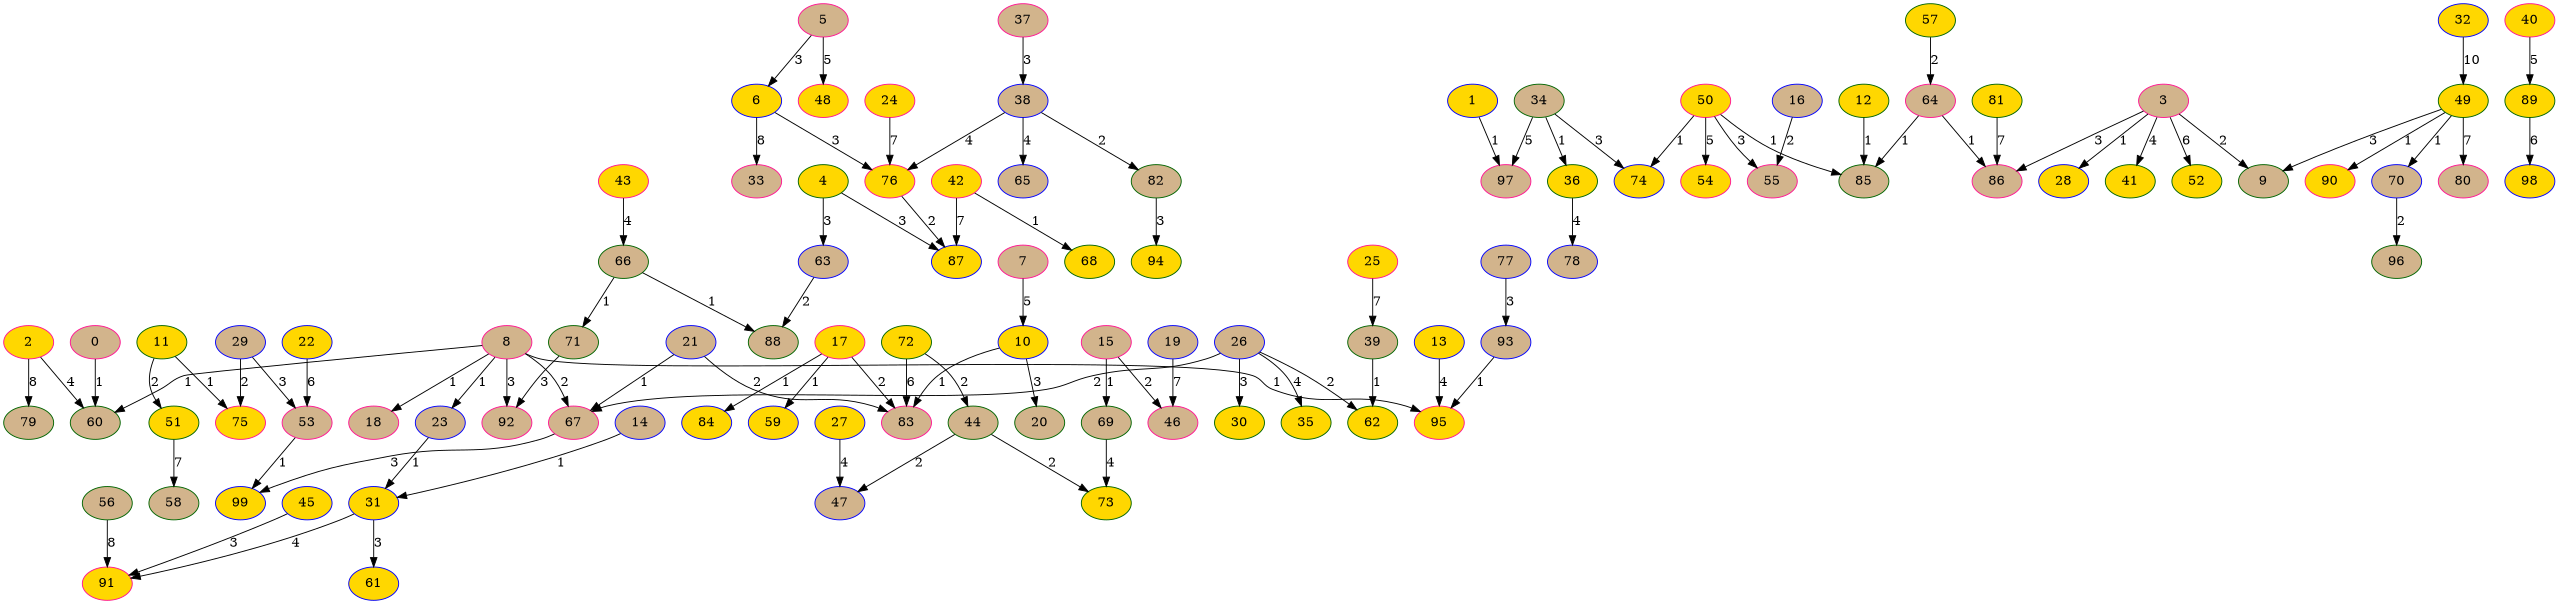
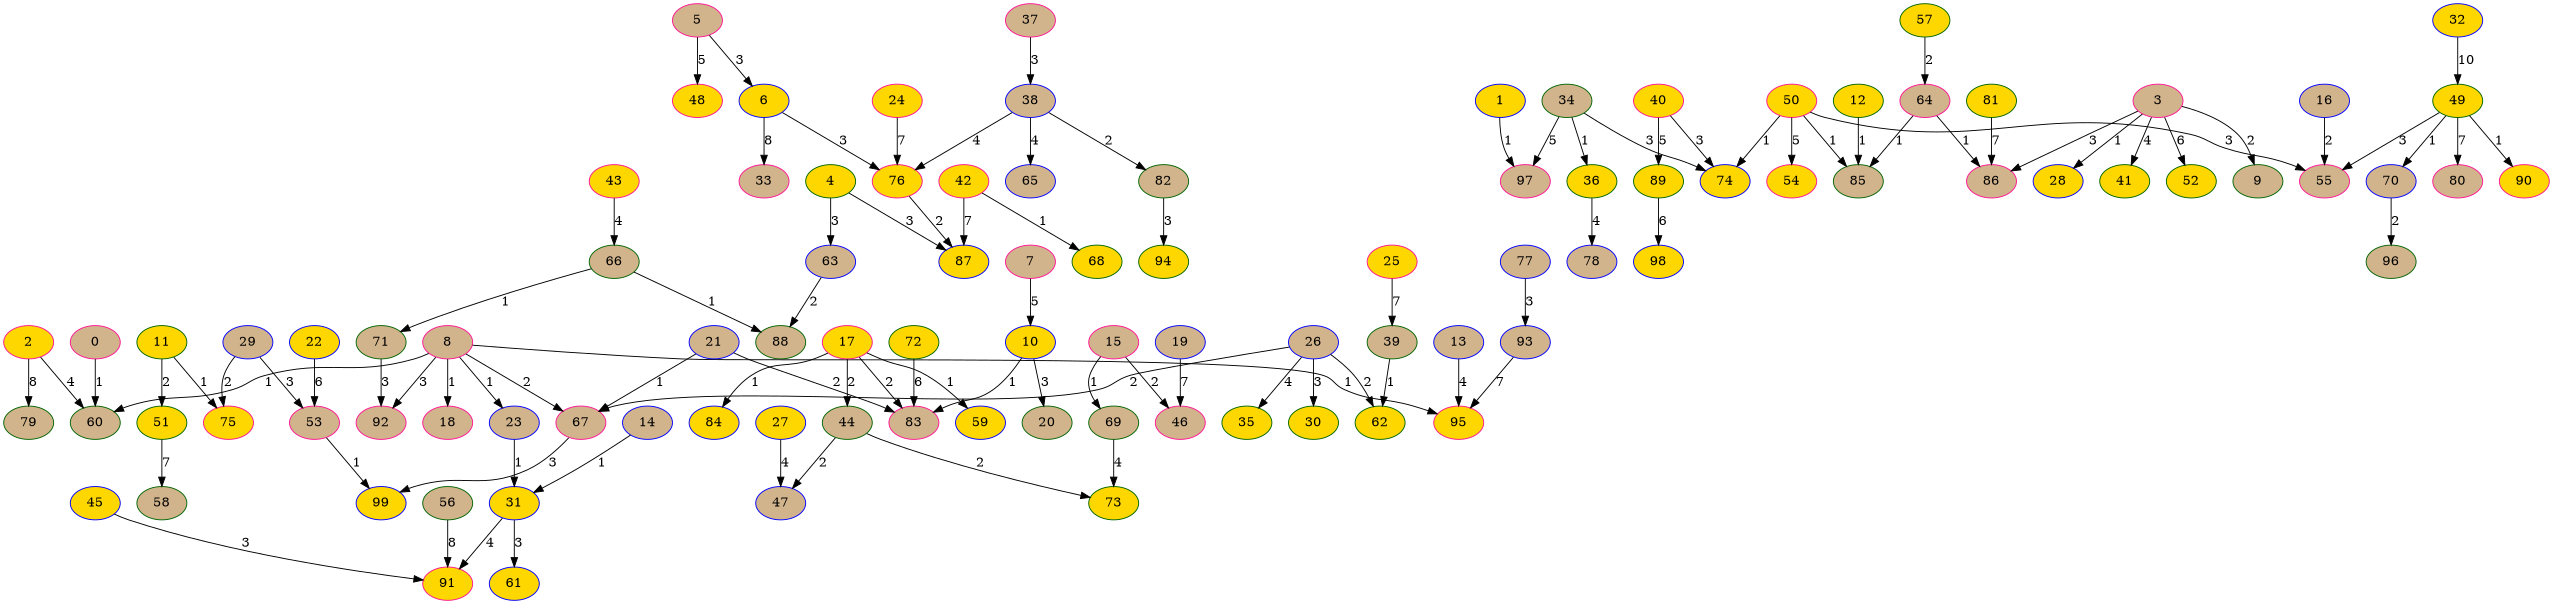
(2366, 137) -> (2395, 139)
none -> (1689, 138)
(1439, 342) -> (1459, 342)
(950, 375) -> (847, 378)
(1481, 382) -> (1500, 382)
